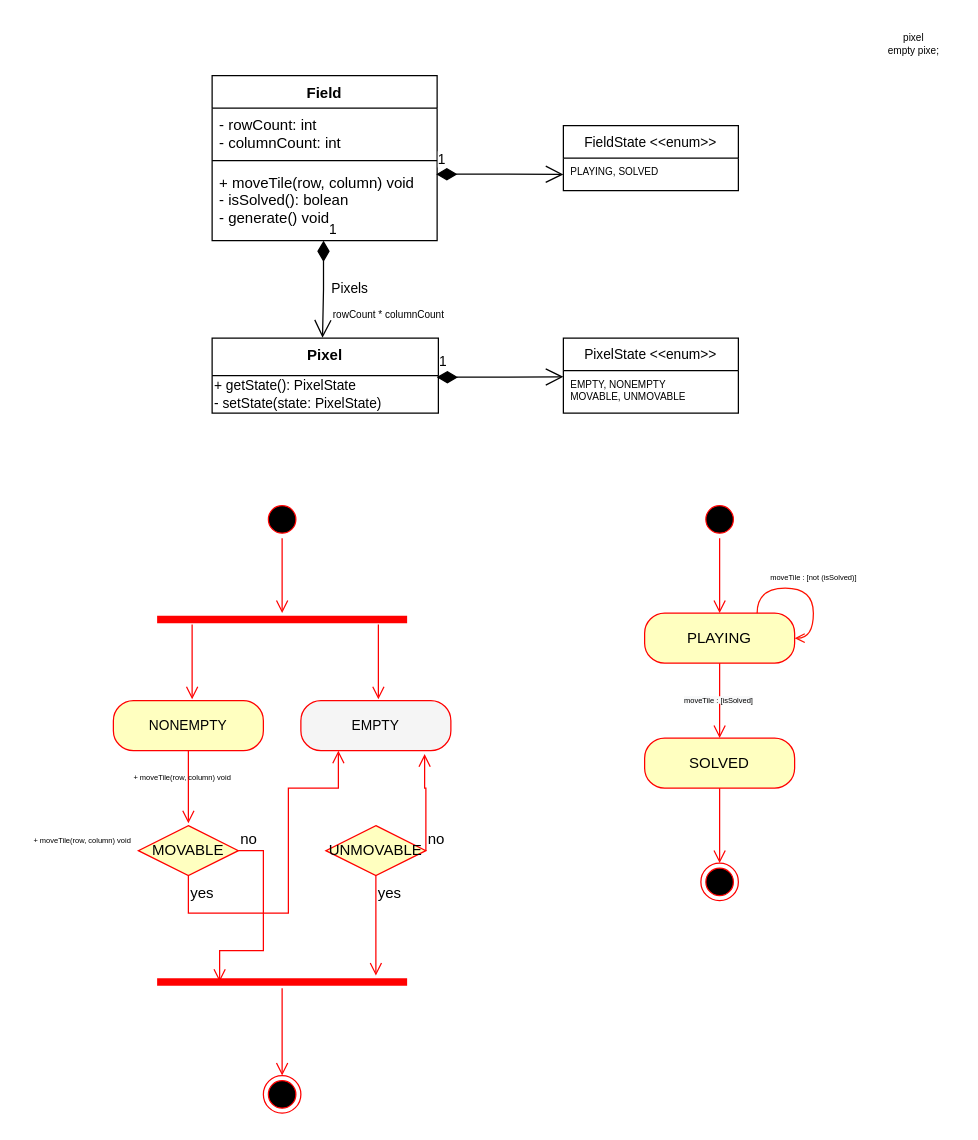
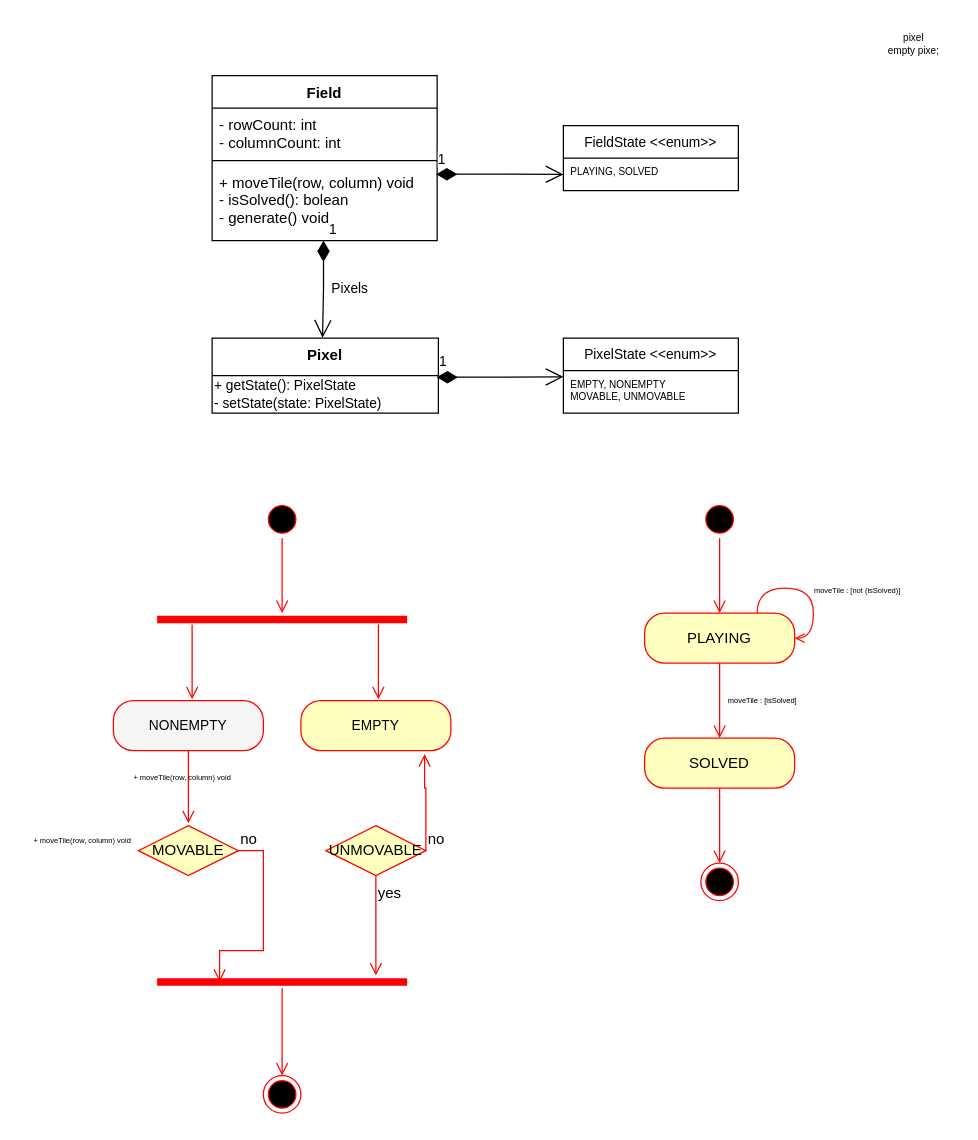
(388, 313) -> none
(813, 576) -> (857, 588)
(738, 701) -> (782, 701)
(188, 726) -> (188, 726)
(376, 726) -> (376, 726)
(288, 877) -> none
